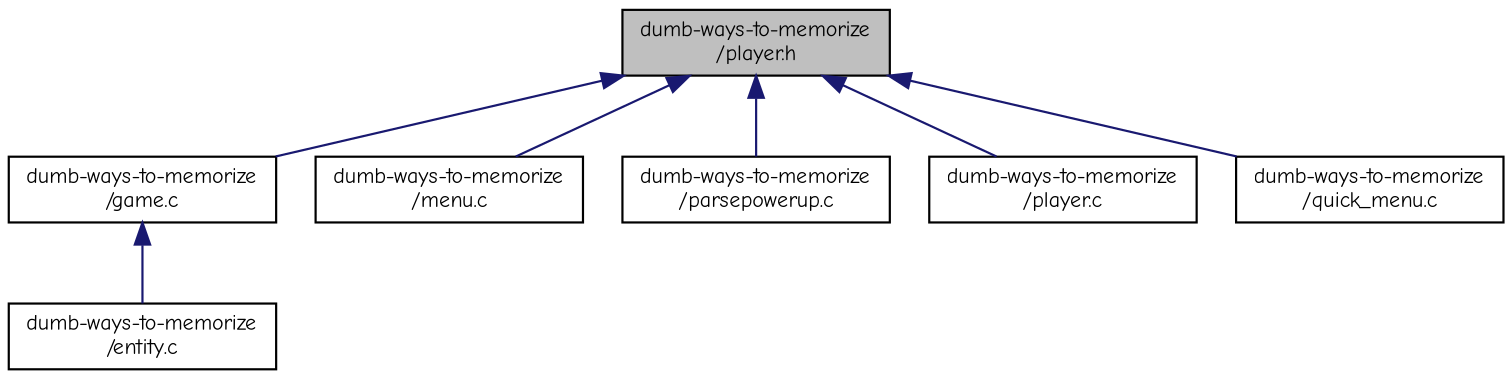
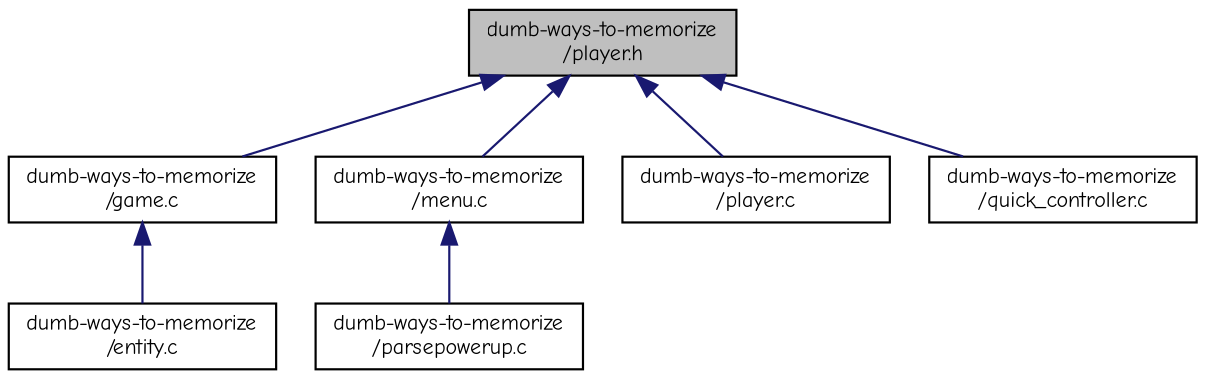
(756, 127) -> (449, 274)
(1370, 190) -> (1063, 190)
